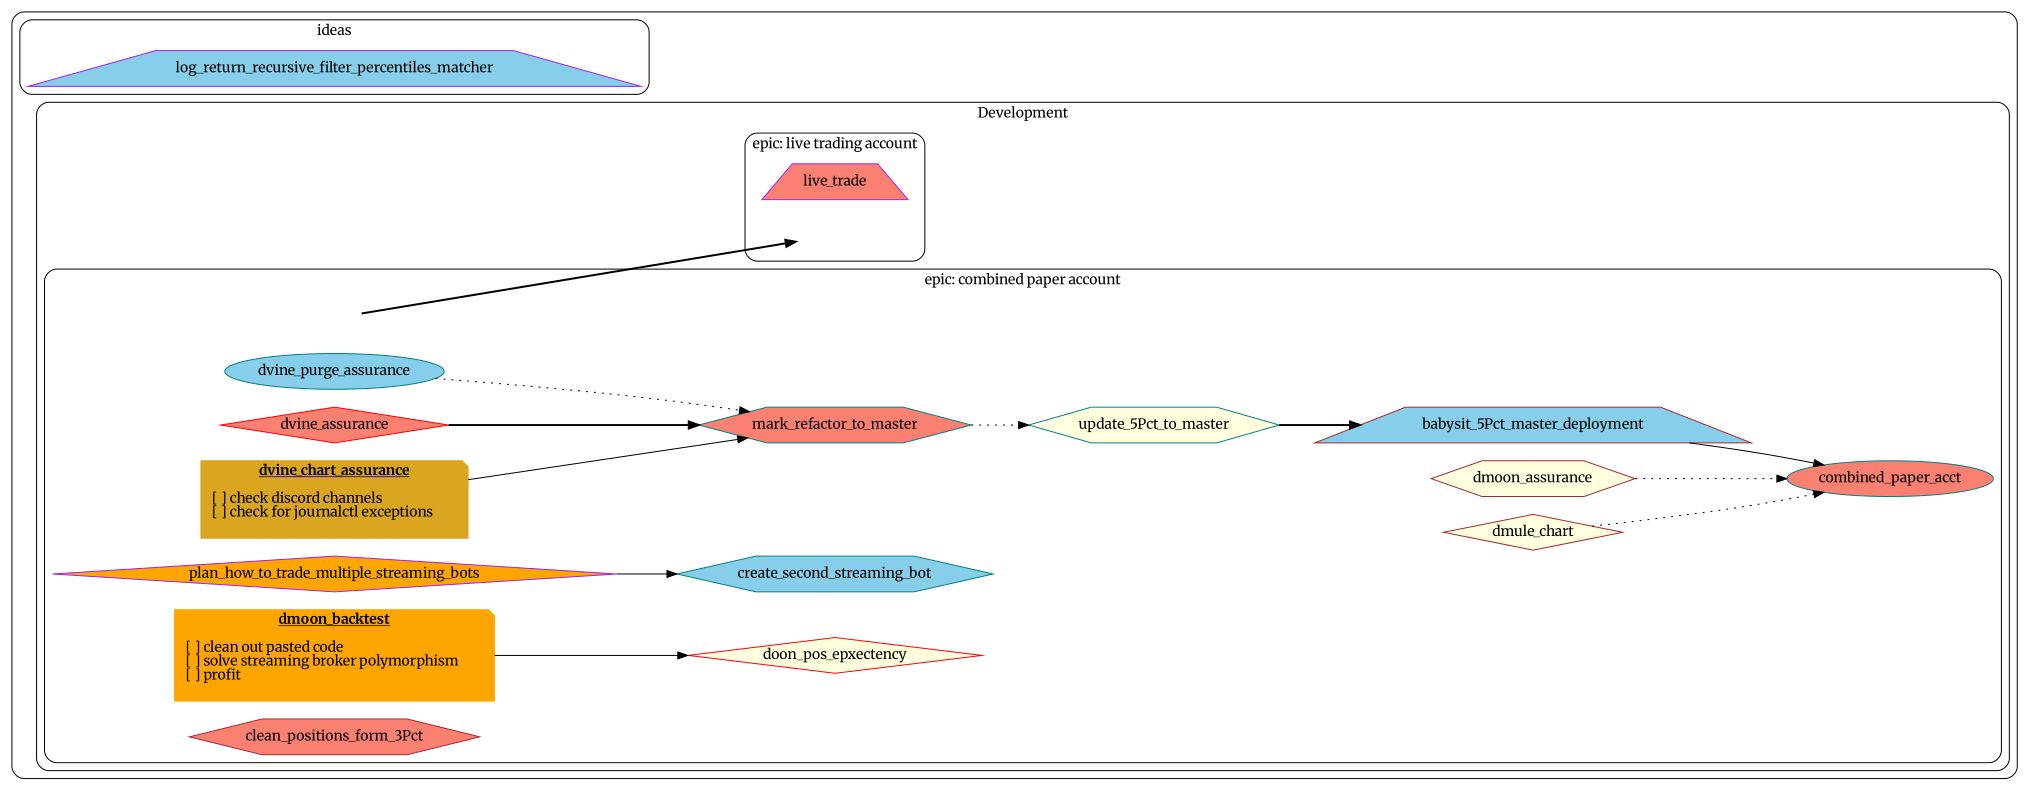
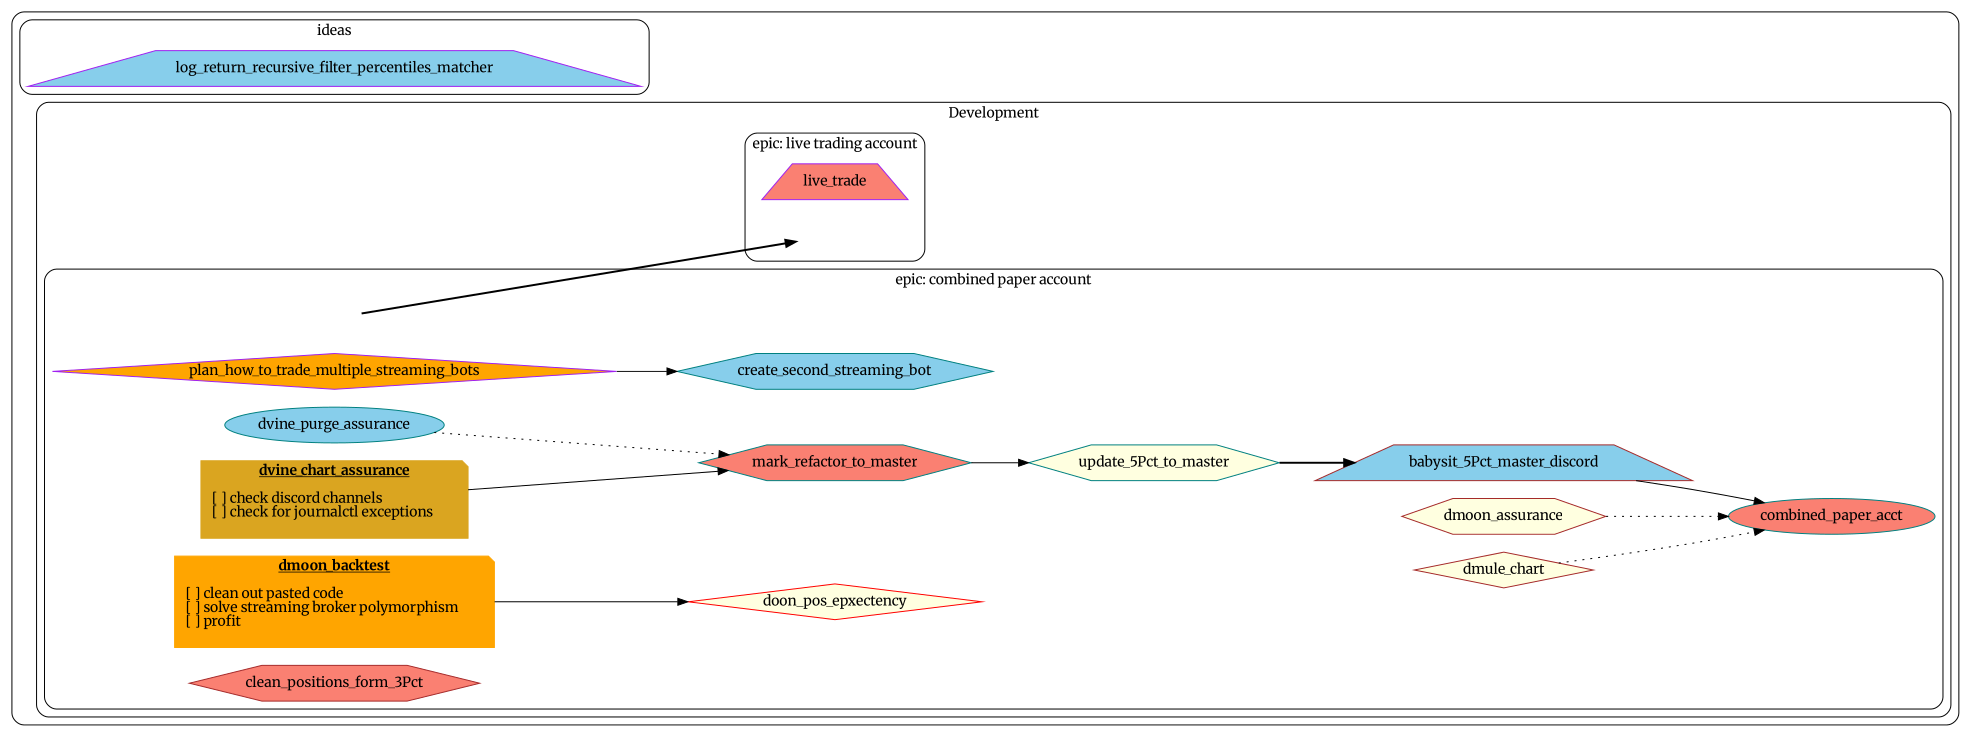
(335, 425) -> none
(995, 425) -> (995, 463)
(1533, 425) -> (1504, 463)
